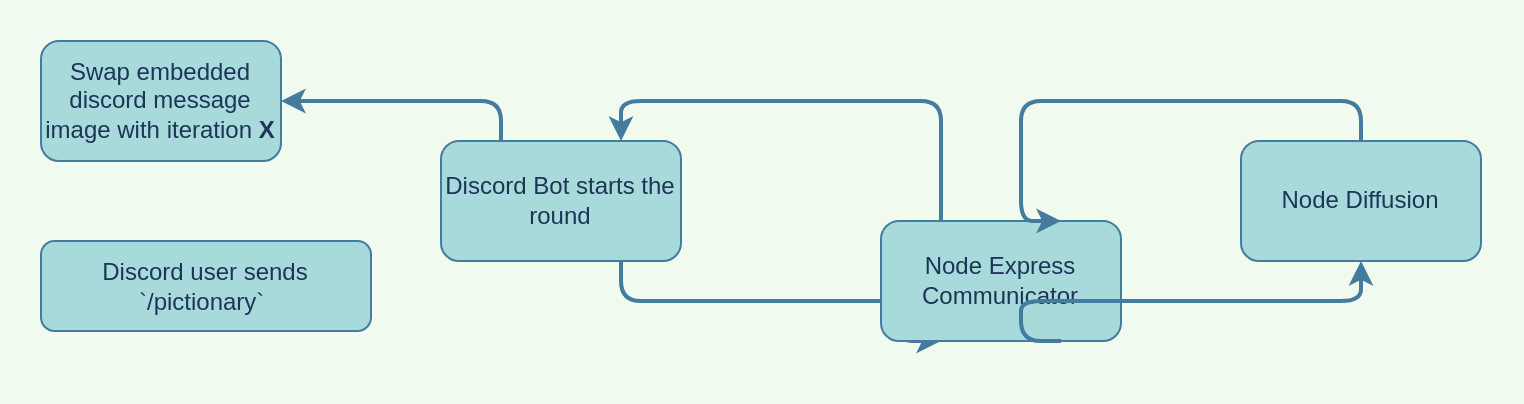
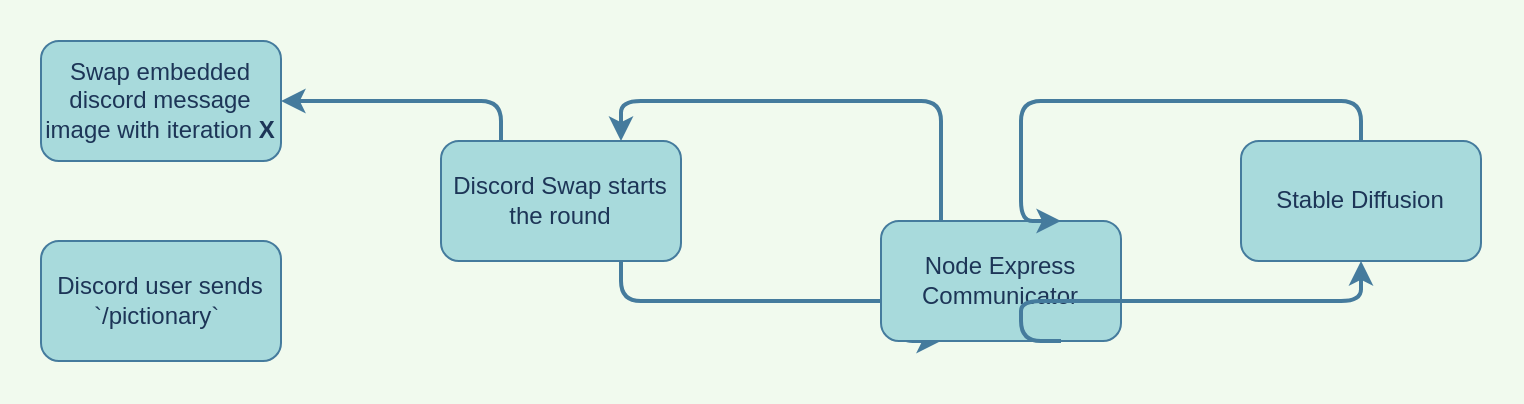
(561, 201) -> (561, 201)
(1361, 201) -> (1361, 201)
(206, 286) -> (161, 301)
